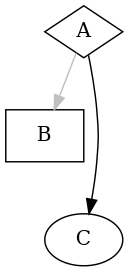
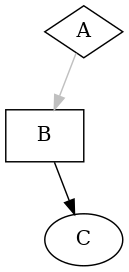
(98, 127) -> (62, 181)
